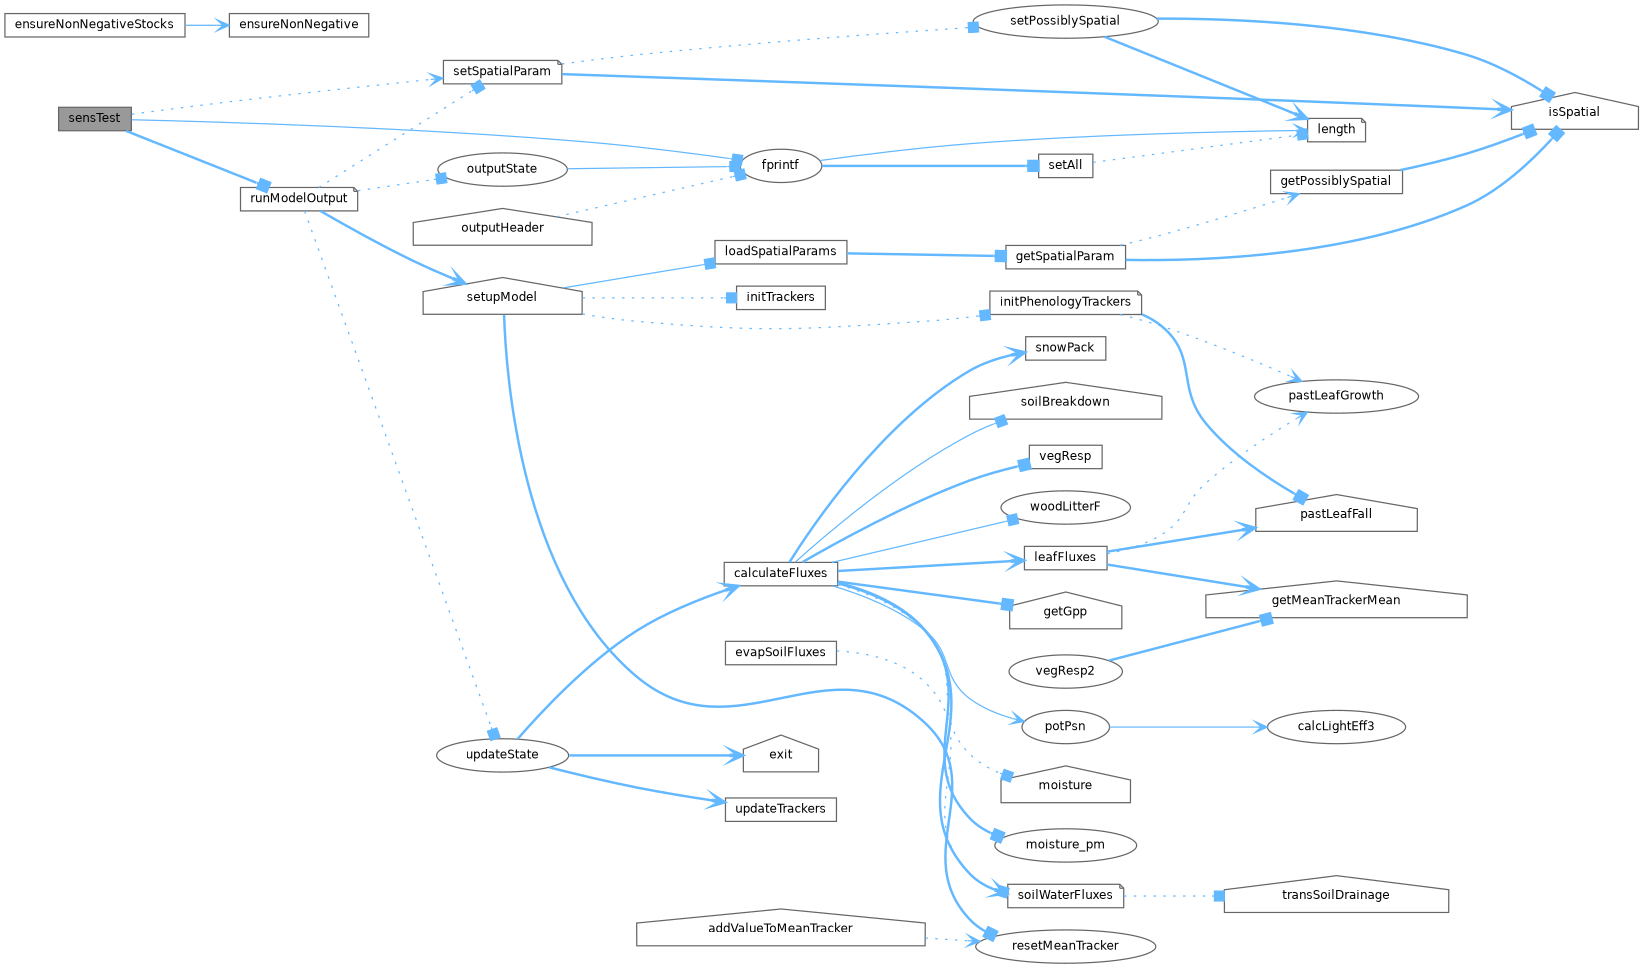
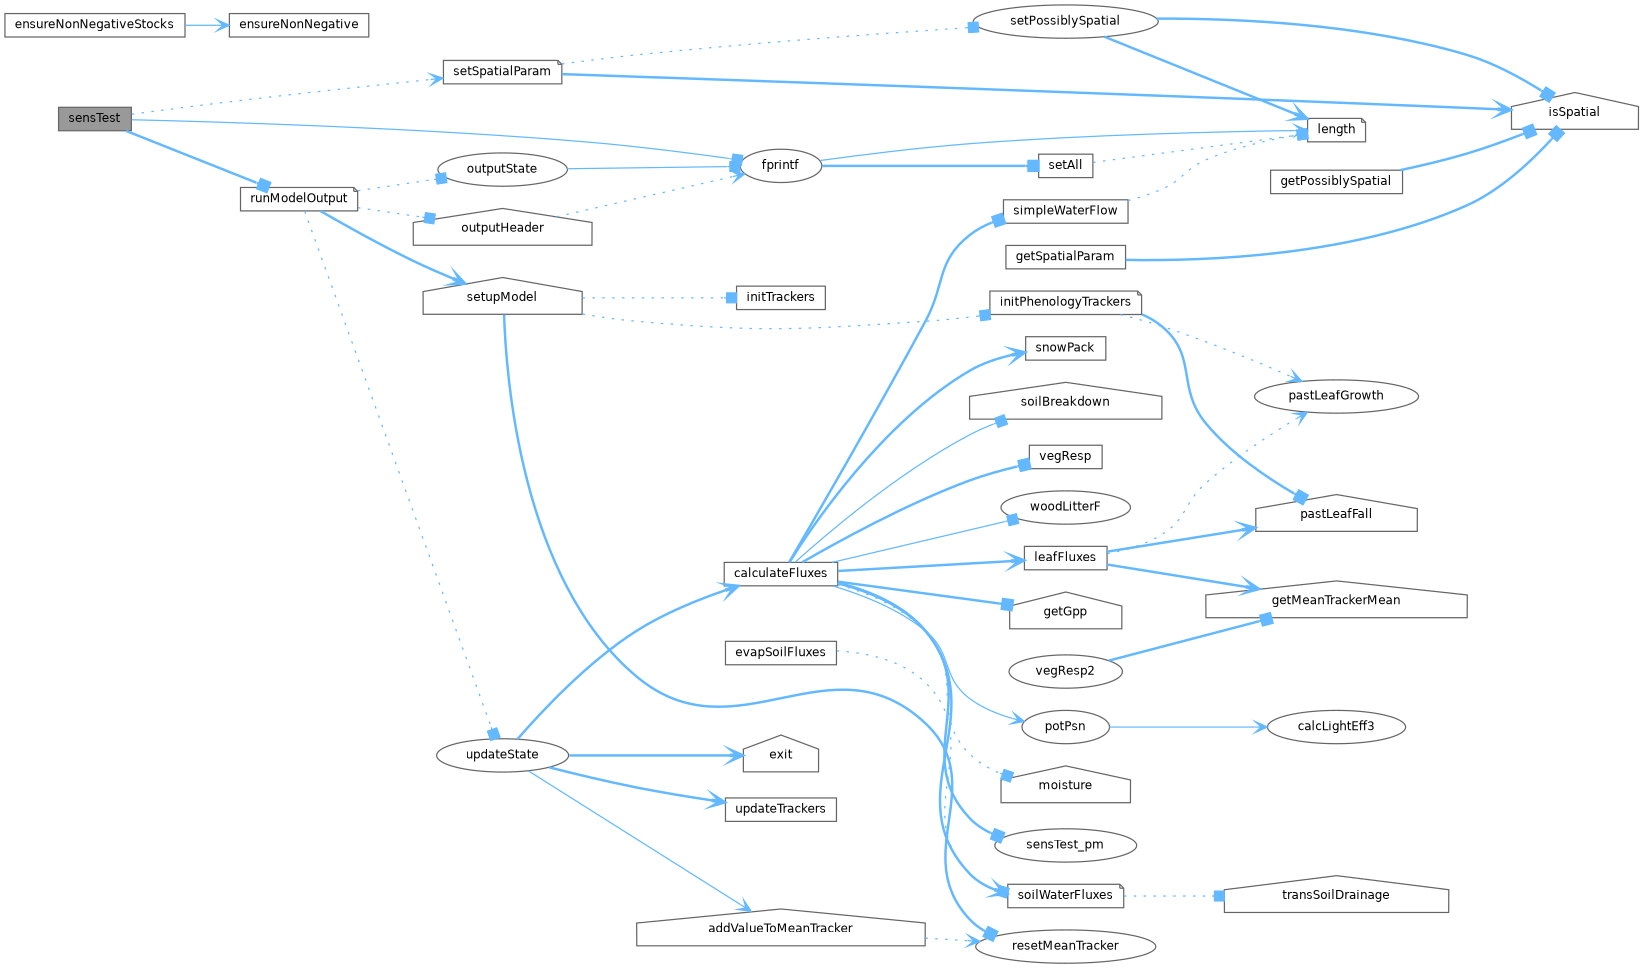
(395, 139) -> (390, 212)
(645, 197) -> (645, 197)
none -> (1066, 212)
(1204, 223) -> none
(781, 252) -> none
none -> (635, 838)
(1066, 845) -> (1066, 845)
